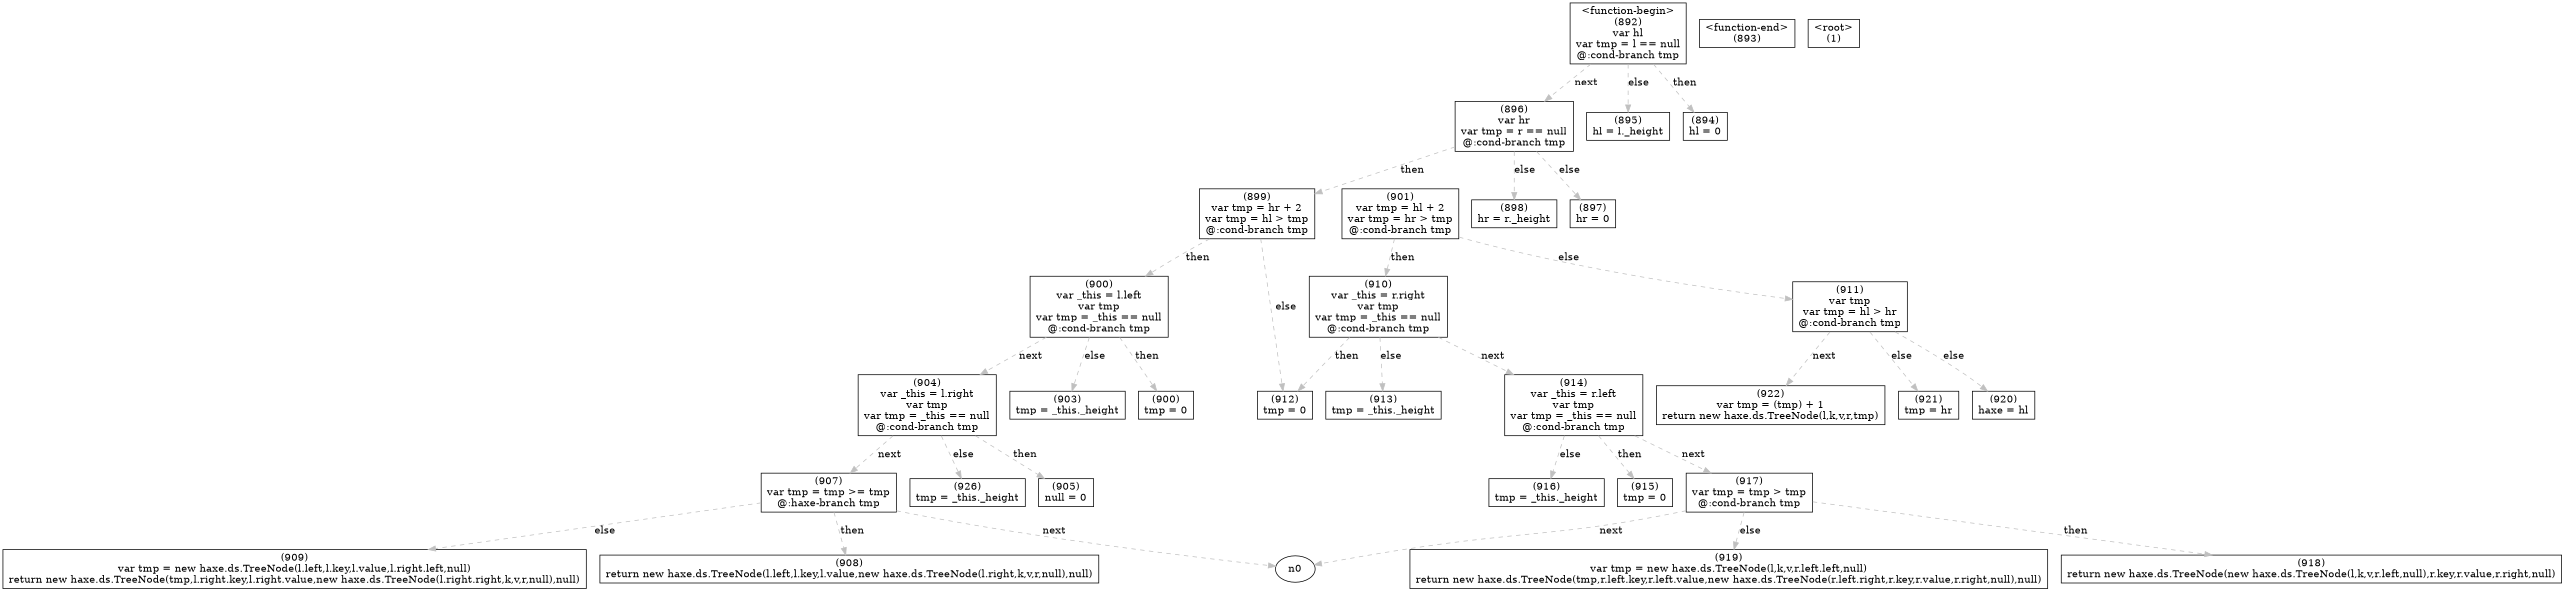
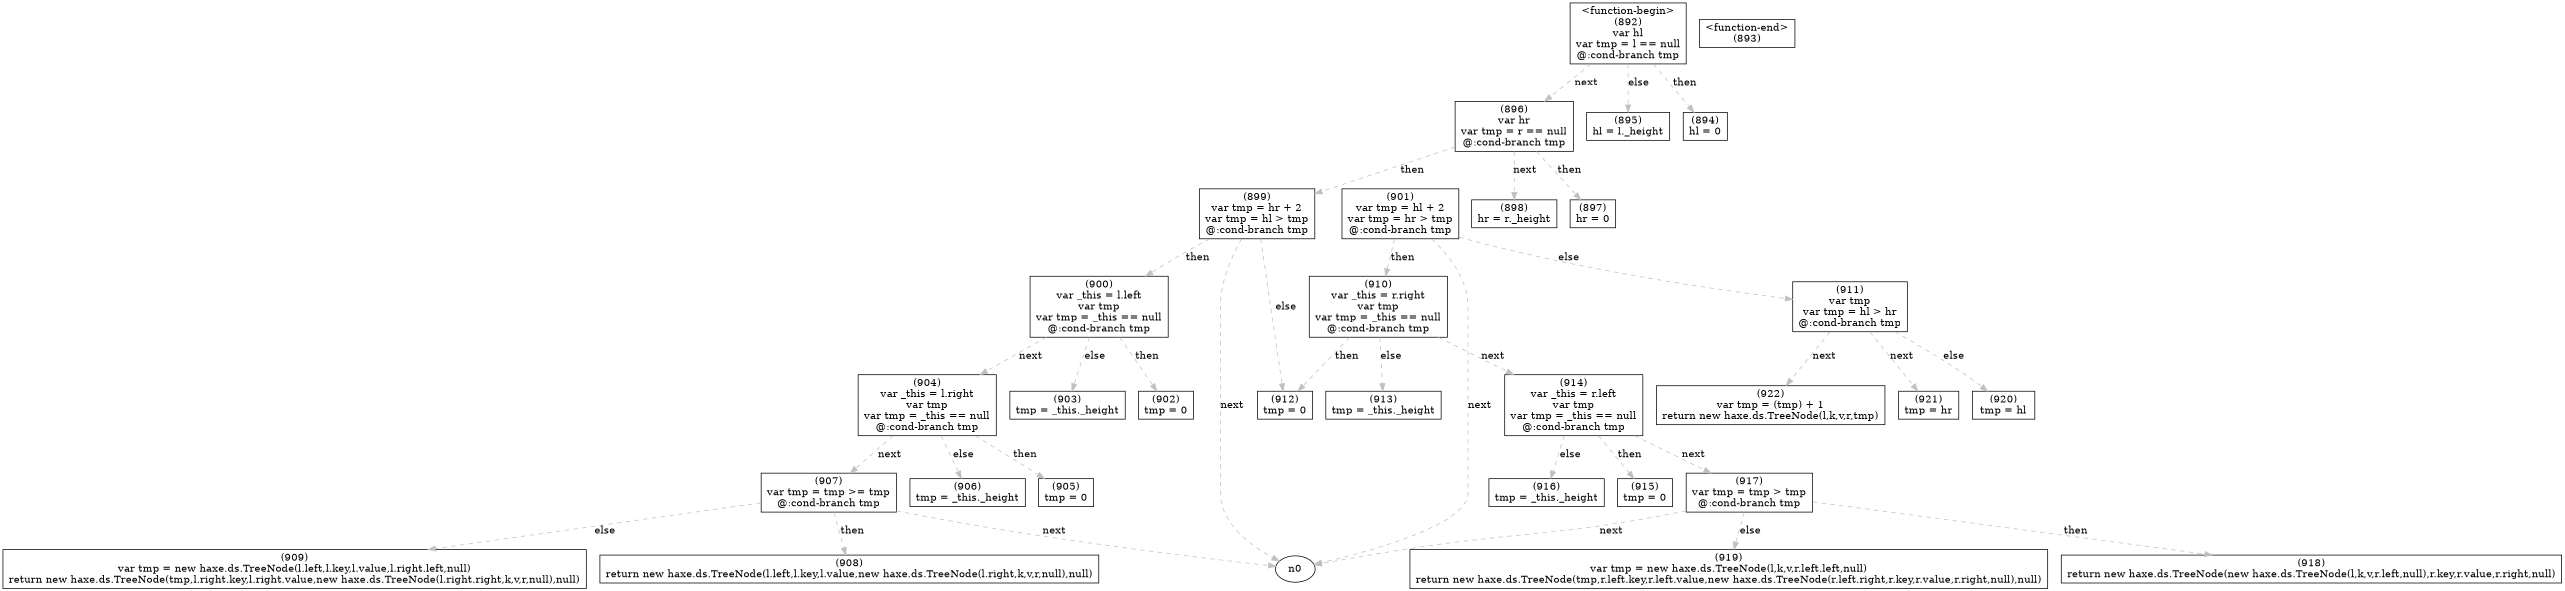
(1834, 33) -> none
(1525, 170) -> (1525, 170)
(1570, 170) -> (1570, 170)
(1902, 356) -> (1902, 356)
(1166, 405) -> (1166, 405)
(2004, 405) -> (2004, 405)
none -> (1220, 408)
none -> (1468, 444)
(829, 493) -> (829, 493)
(968, 493) -> (968, 493)
(1066, 493) -> (1066, 493)
